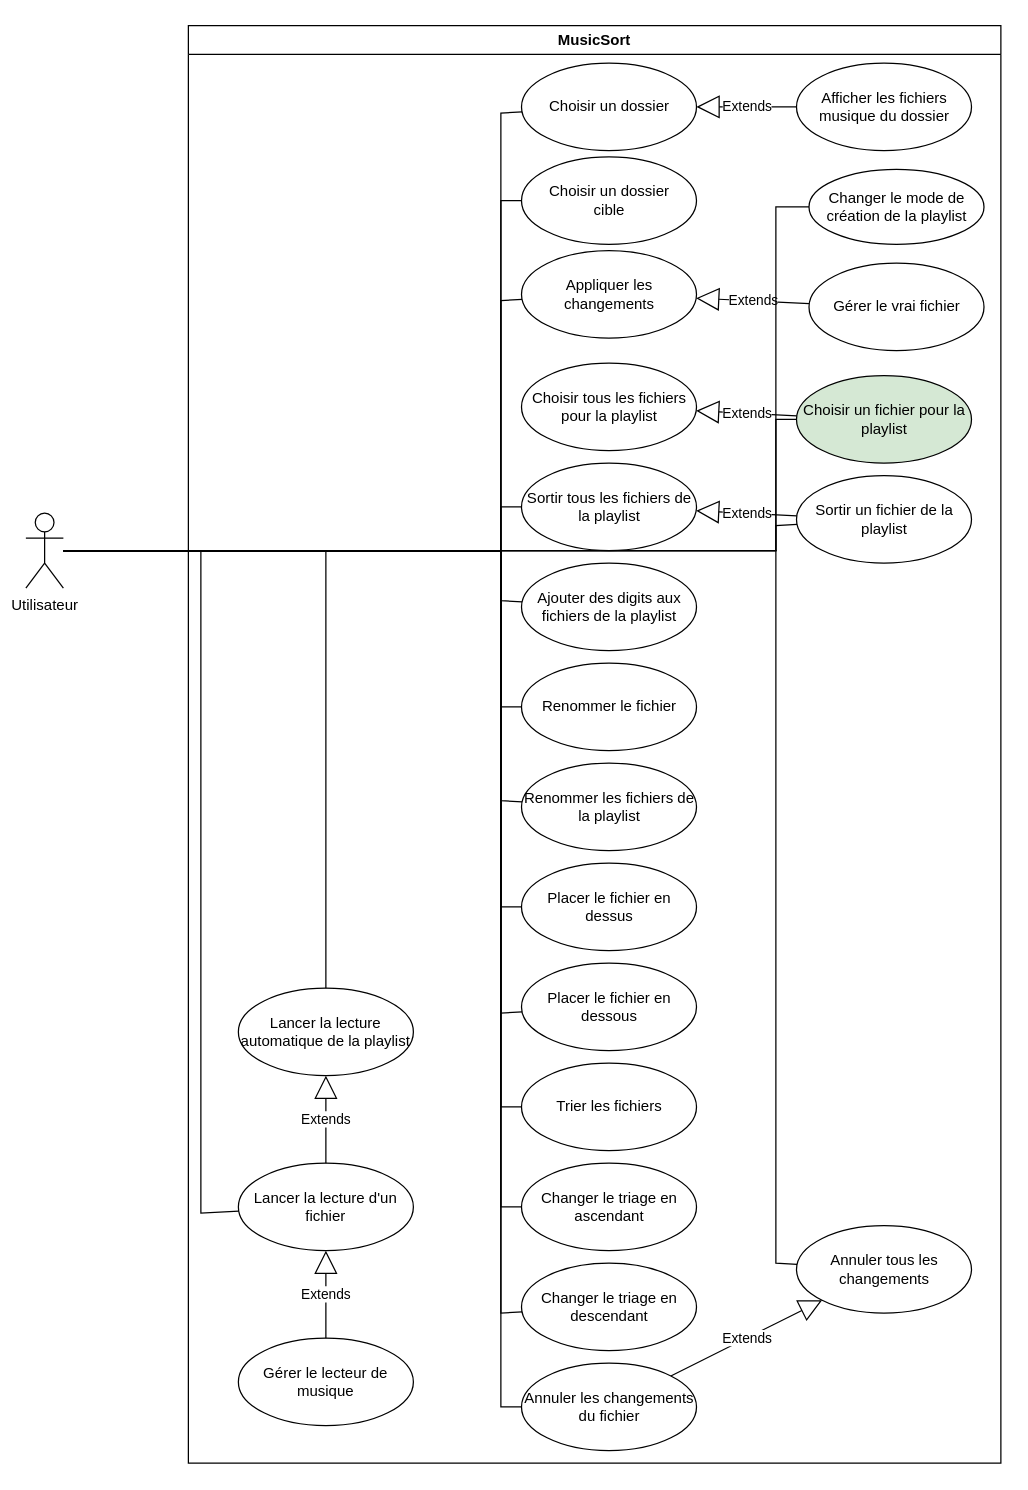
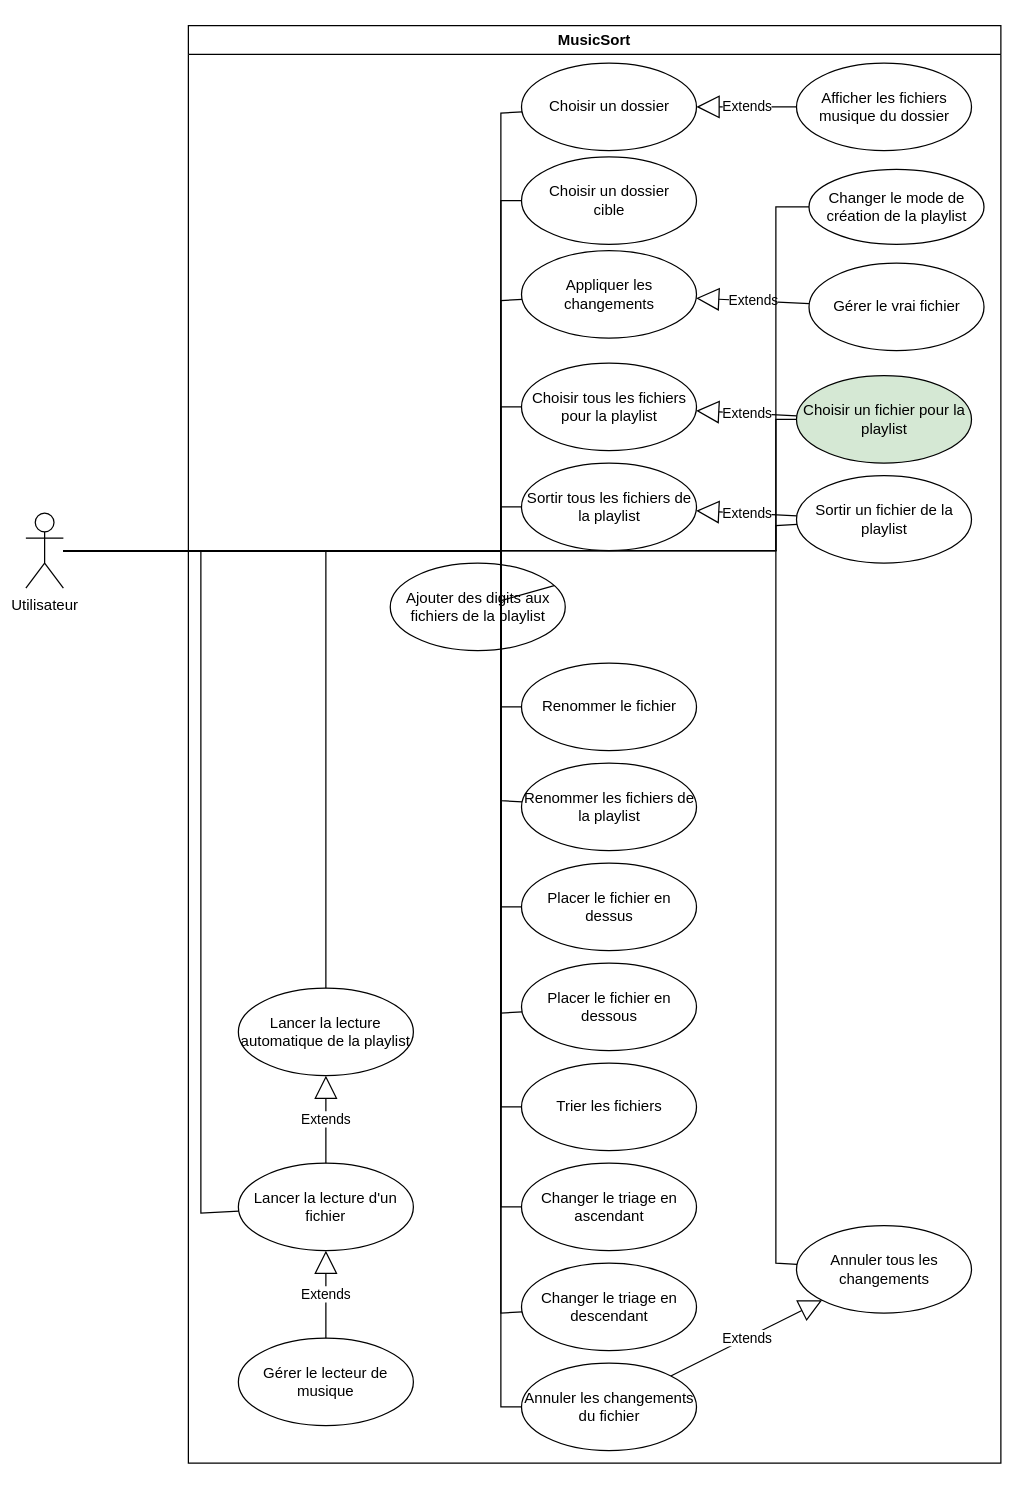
none -> (511, 407)
(609, 607) -> (478, 607)
